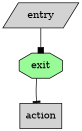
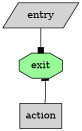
(36, 89) -> (46, 93)
